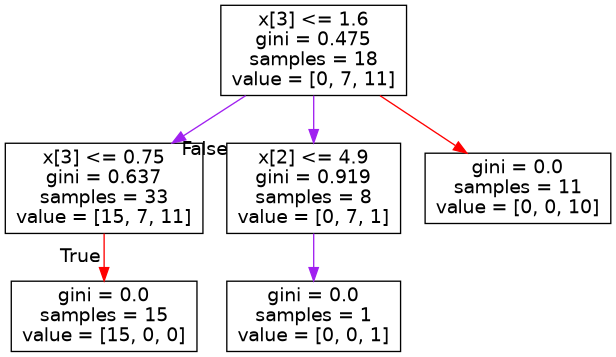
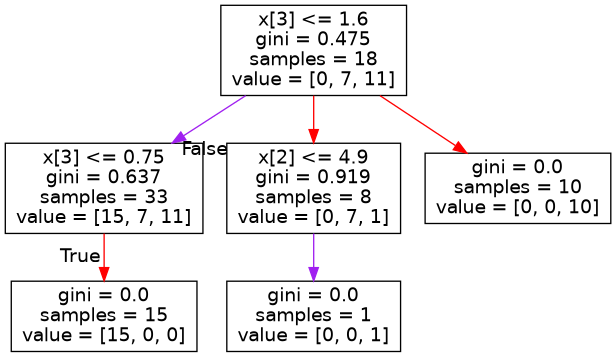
(314, 113) -> (314, 113)
(518, 188) -> (518, 188)
